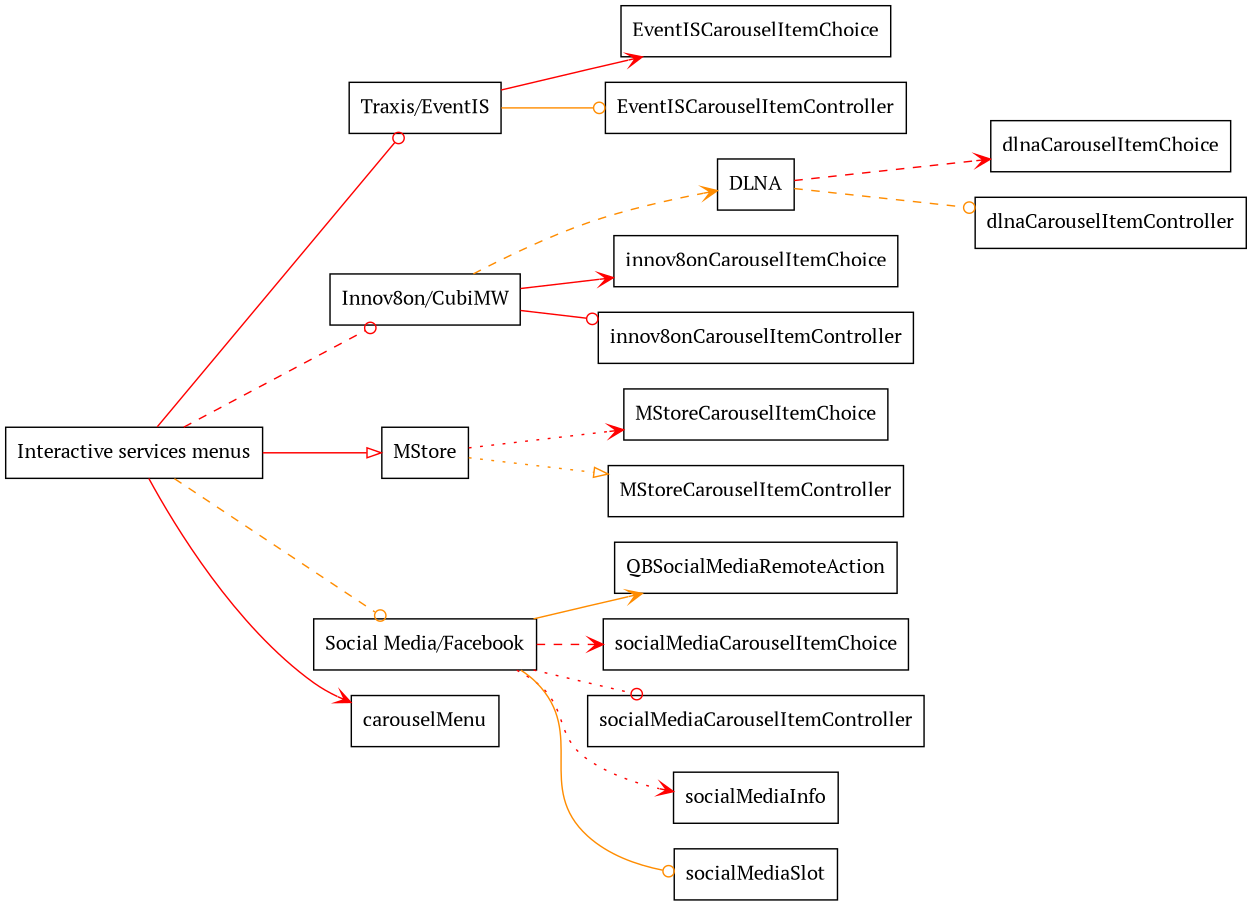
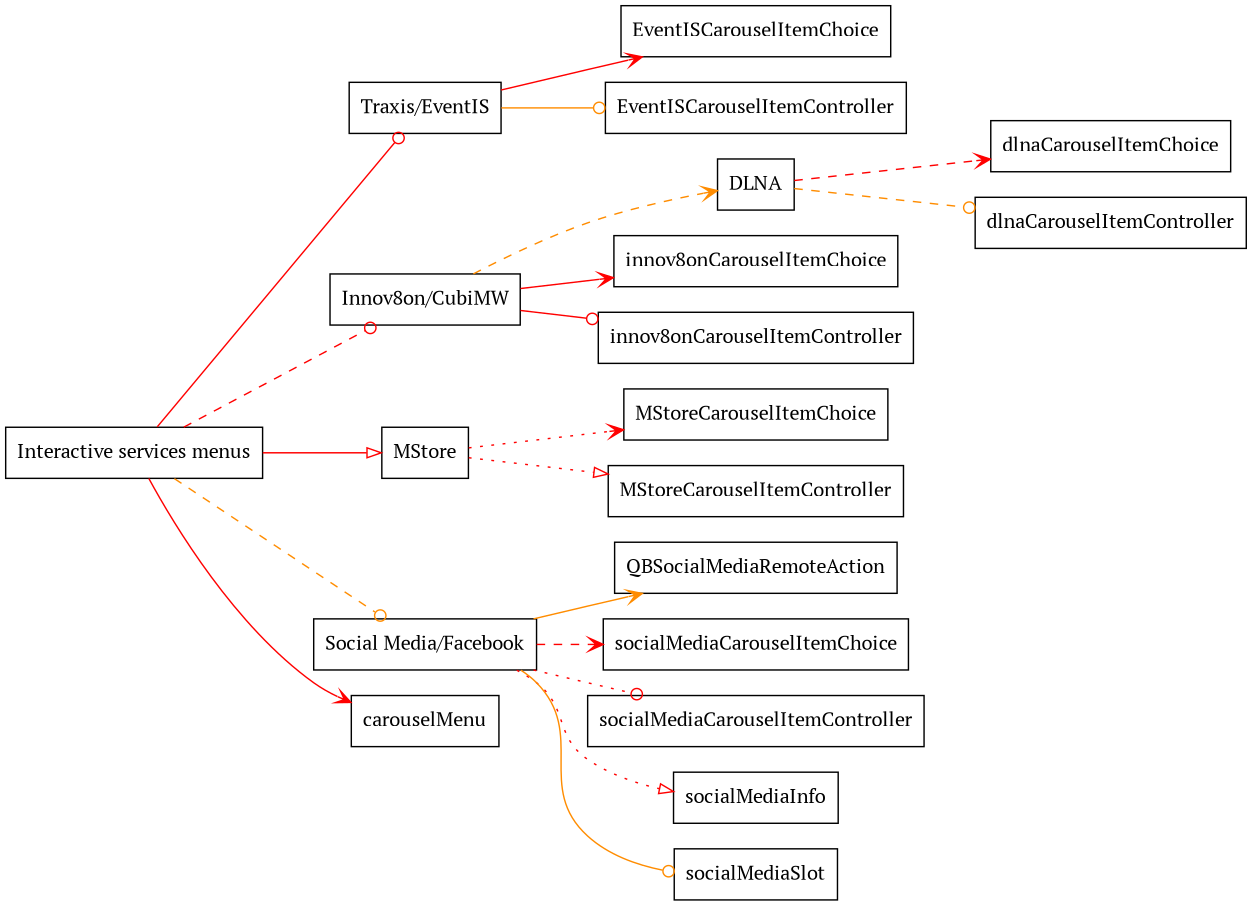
(531, 465) -> (531, 465)
(573, 746) -> (573, 746)
